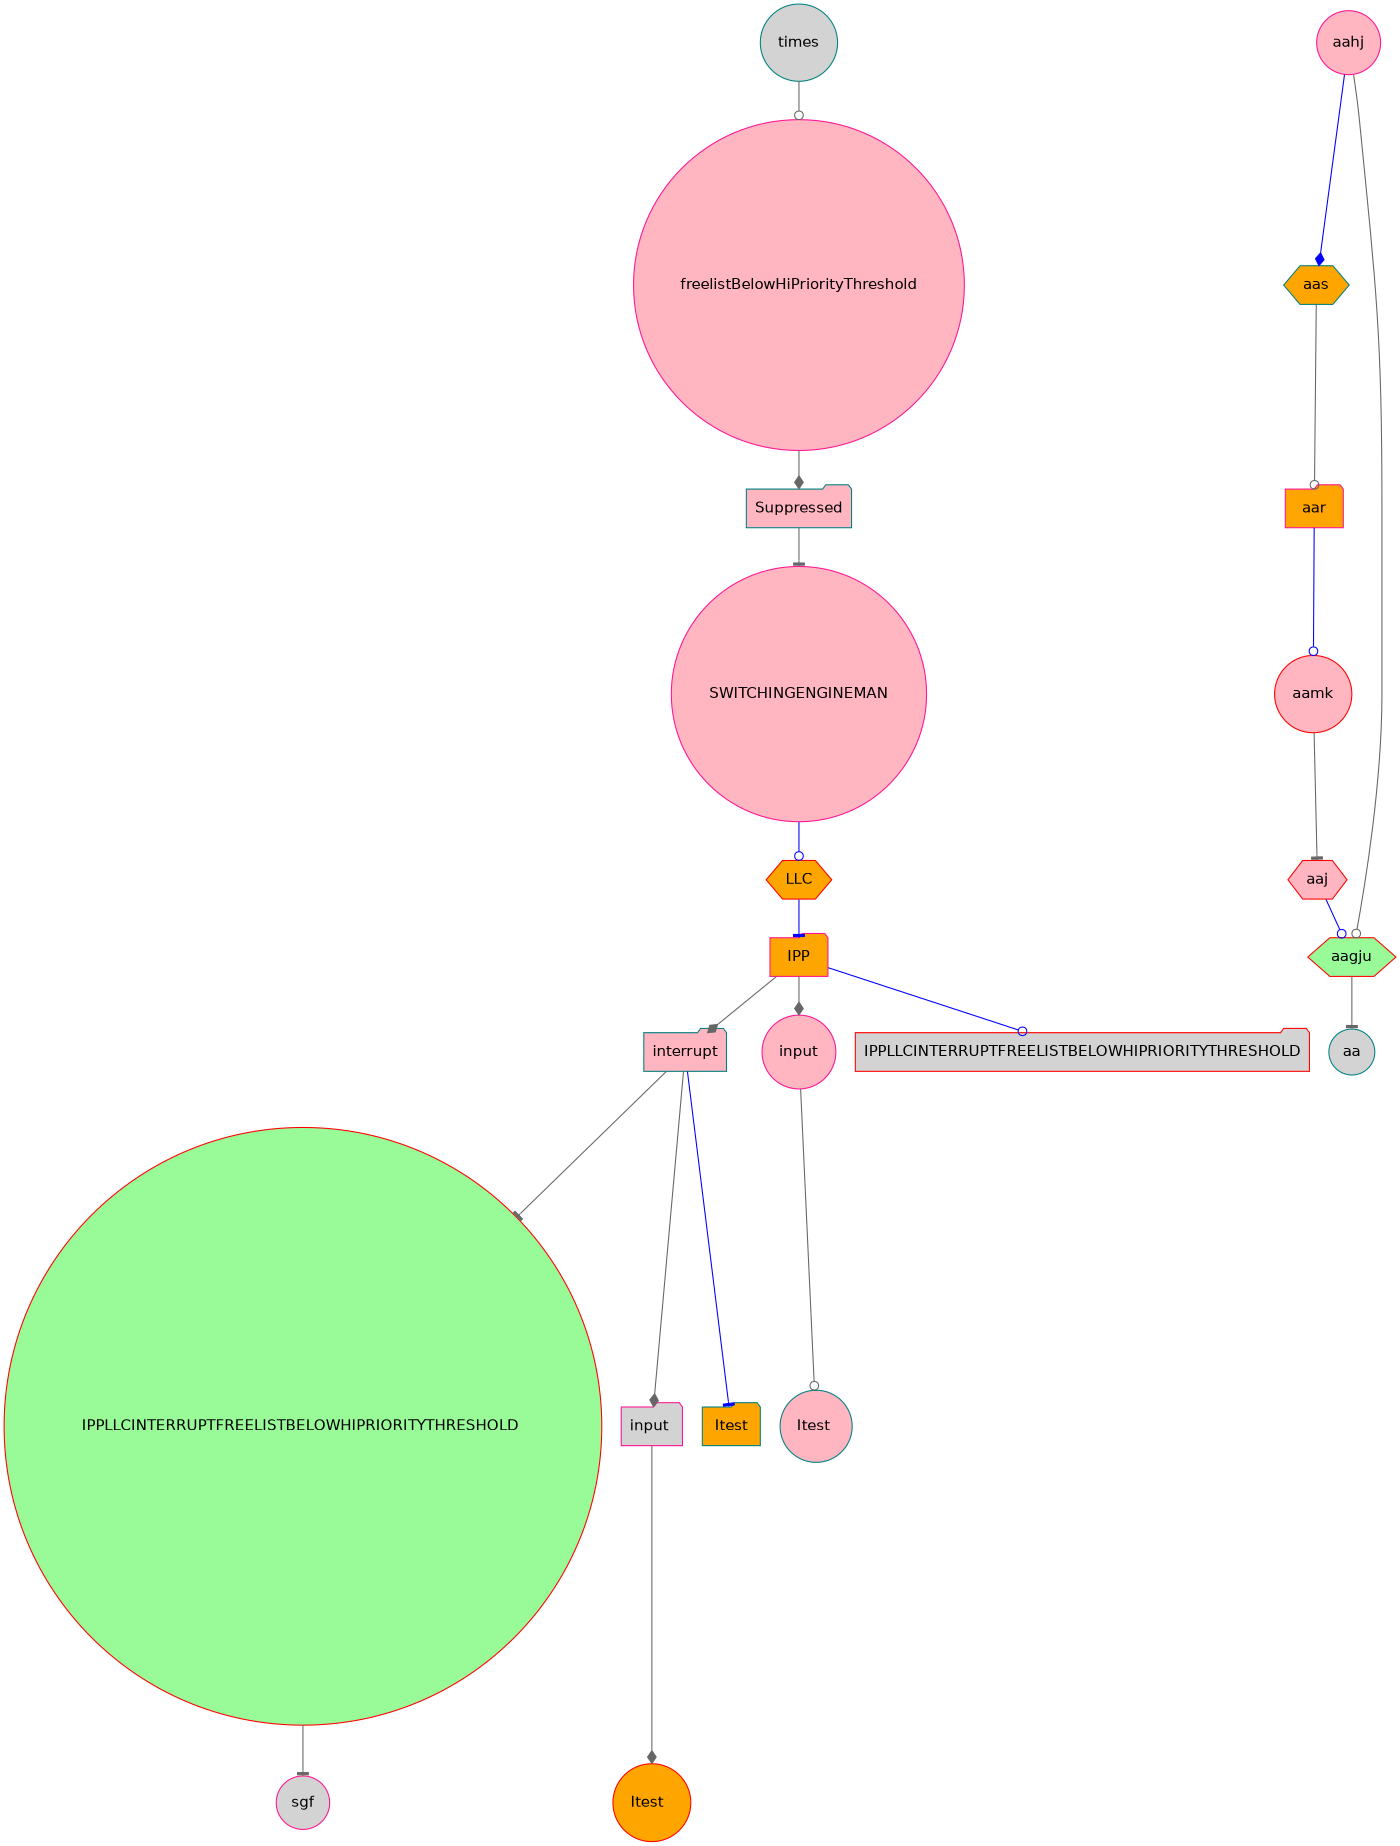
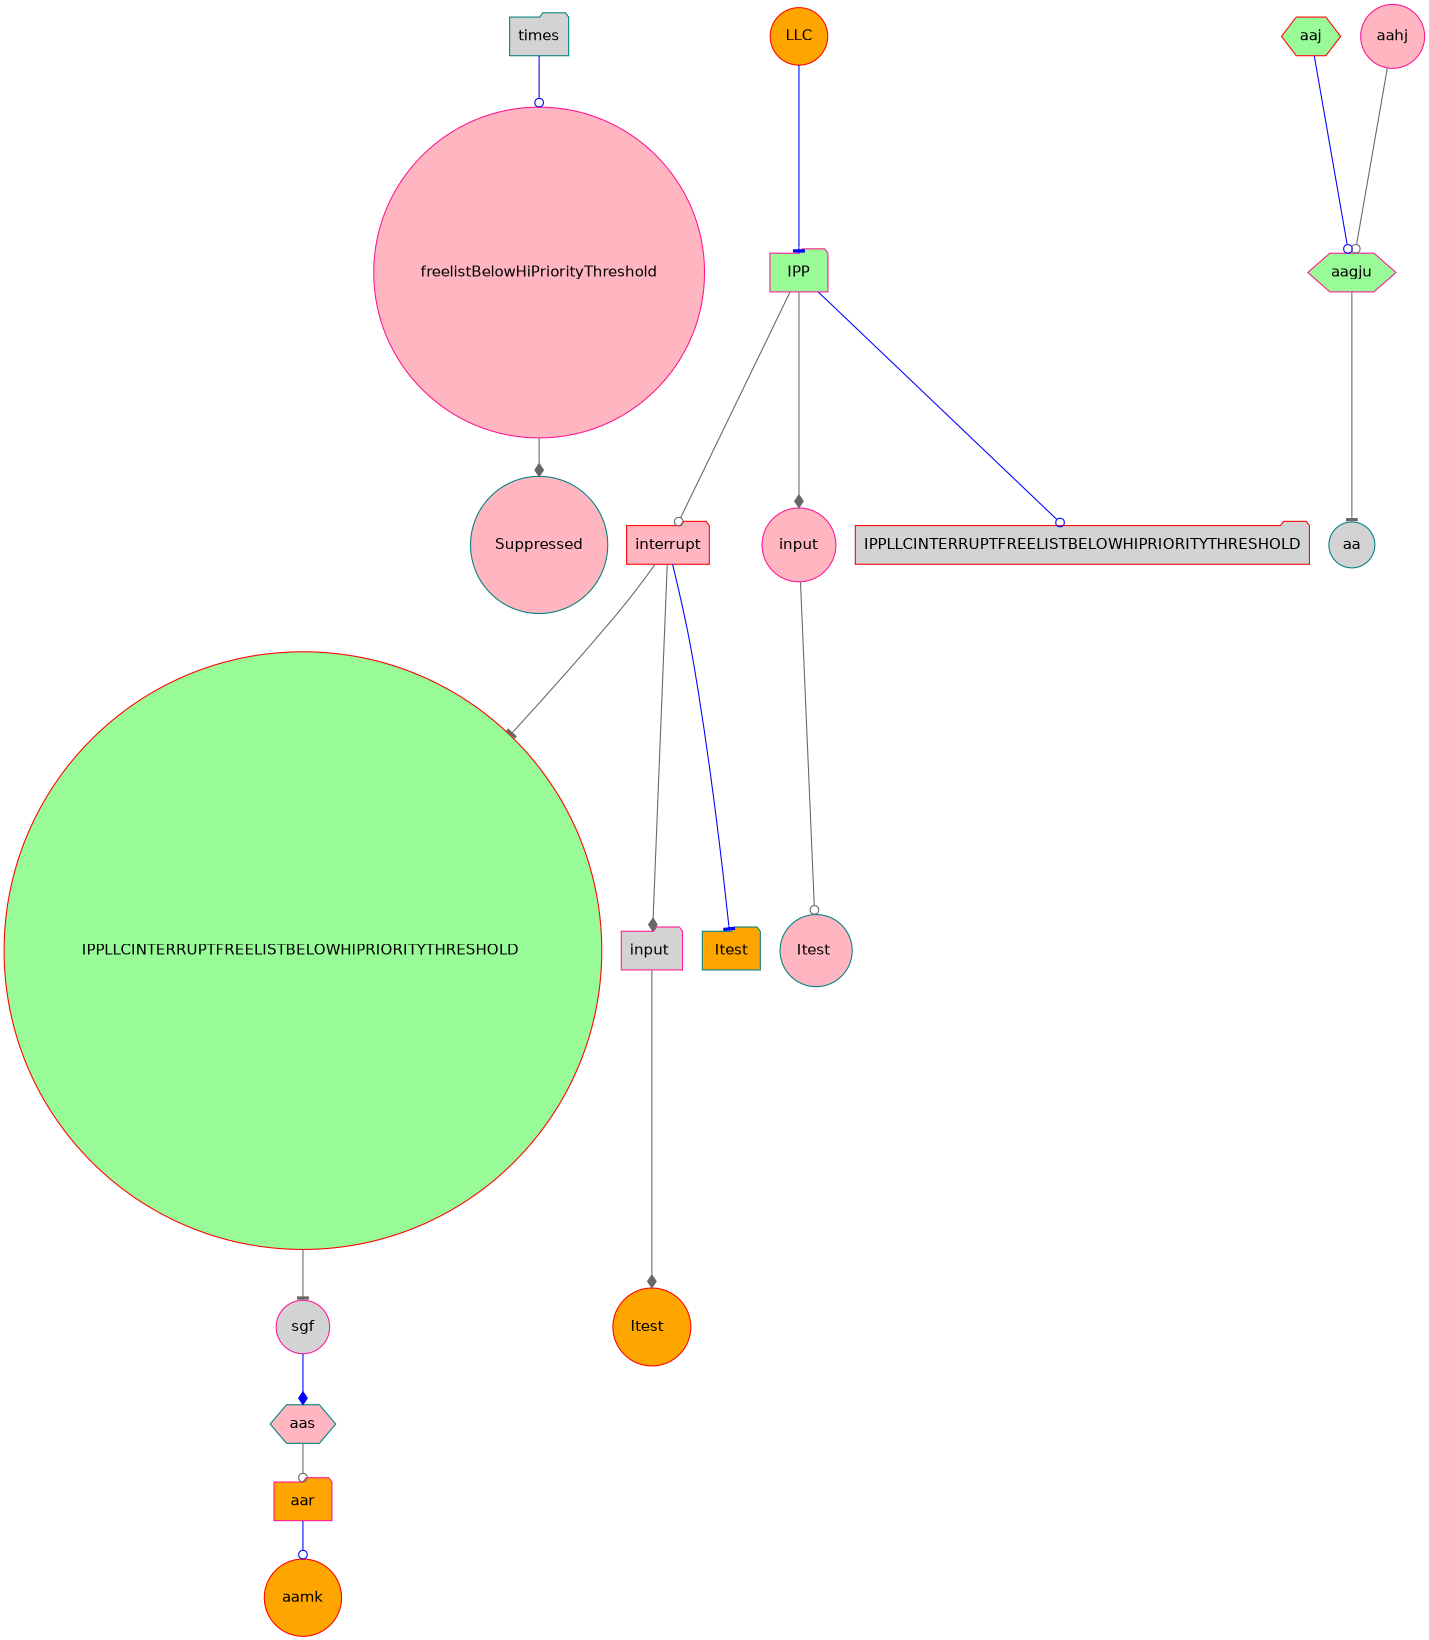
(799, 43) -> (539, 36)
(799, 96) -> (539, 77)
(1333, 164) -> (303, 1373)
(1316, 285) -> (303, 1424)
(799, 508) -> (539, 545)
(799, 694) -> none
(1313, 694) -> (303, 1598)
(1316, 794) -> none
(799, 880) -> (799, 36)
(1318, 880) -> (1311, 36)
(799, 957) -> (799, 272)
(1352, 957) -> (1352, 272)
(747, 1000) -> (735, 405)
(685, 1052) -> (668, 545)
